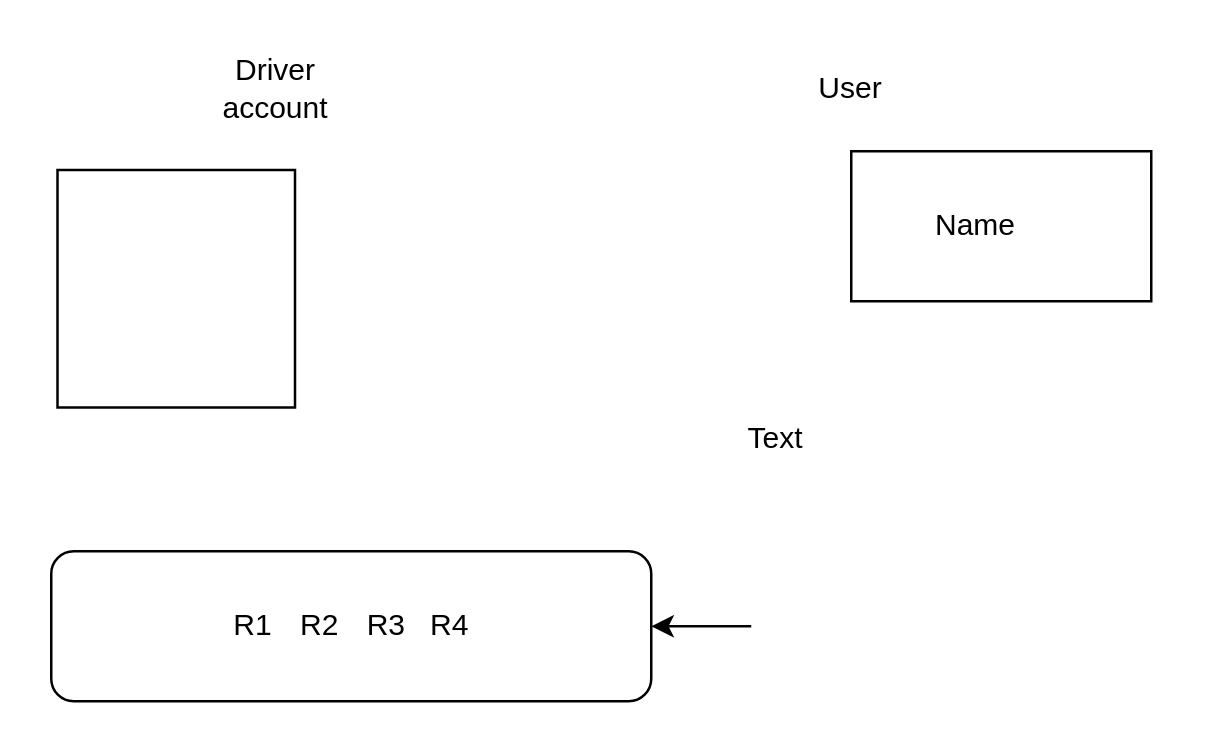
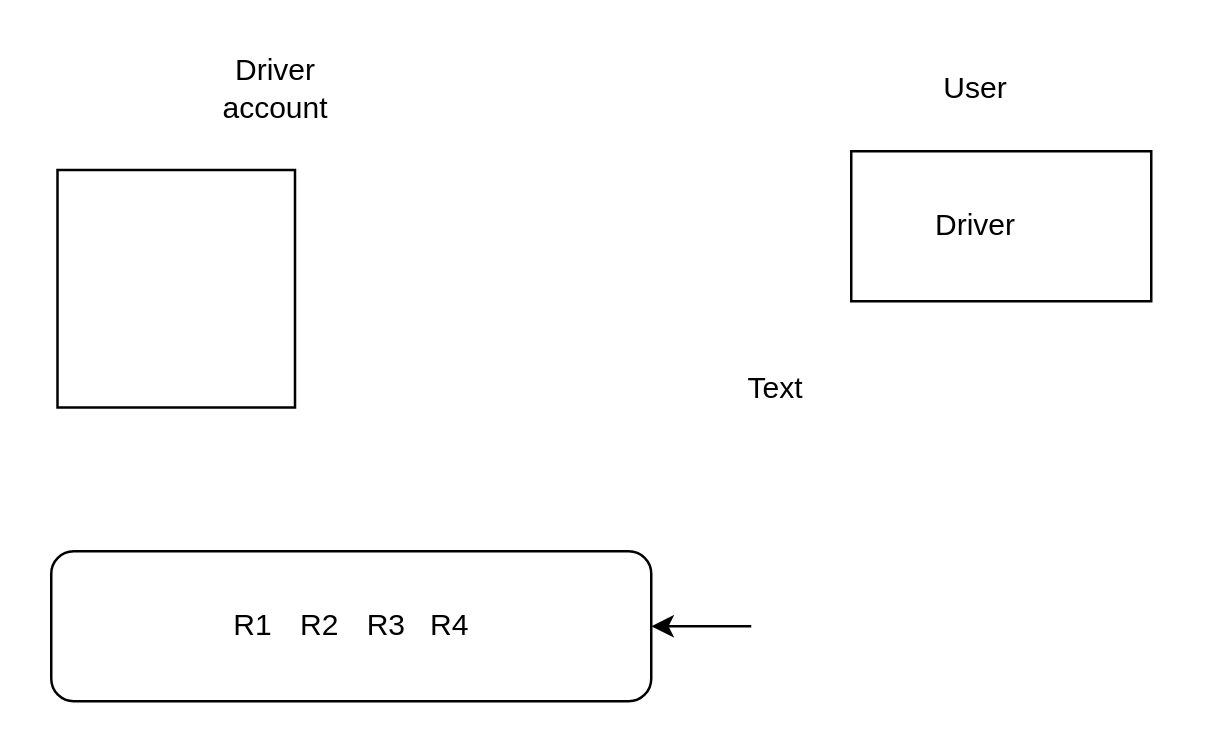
(851, 89) -> (976, 89)
(976, 226) -> (976, 226)
(776, 439) -> (776, 389)
